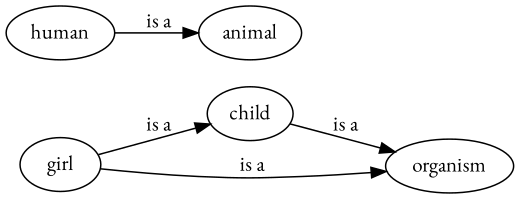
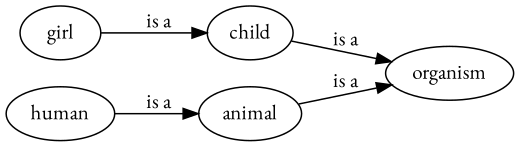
(236, 178) -> (338, 96)
